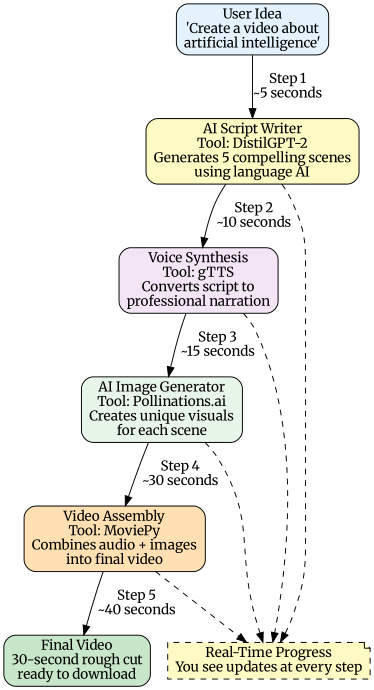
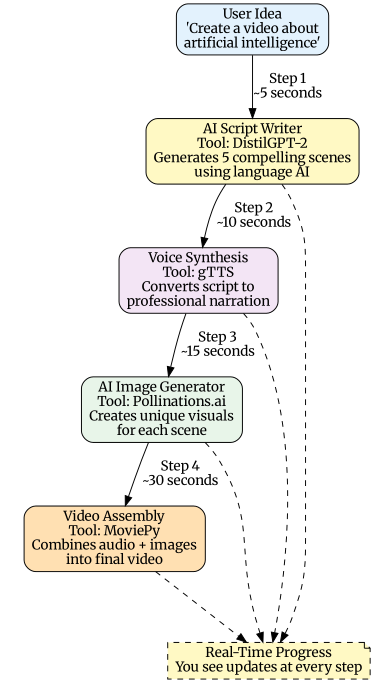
(77, 661) -> none
